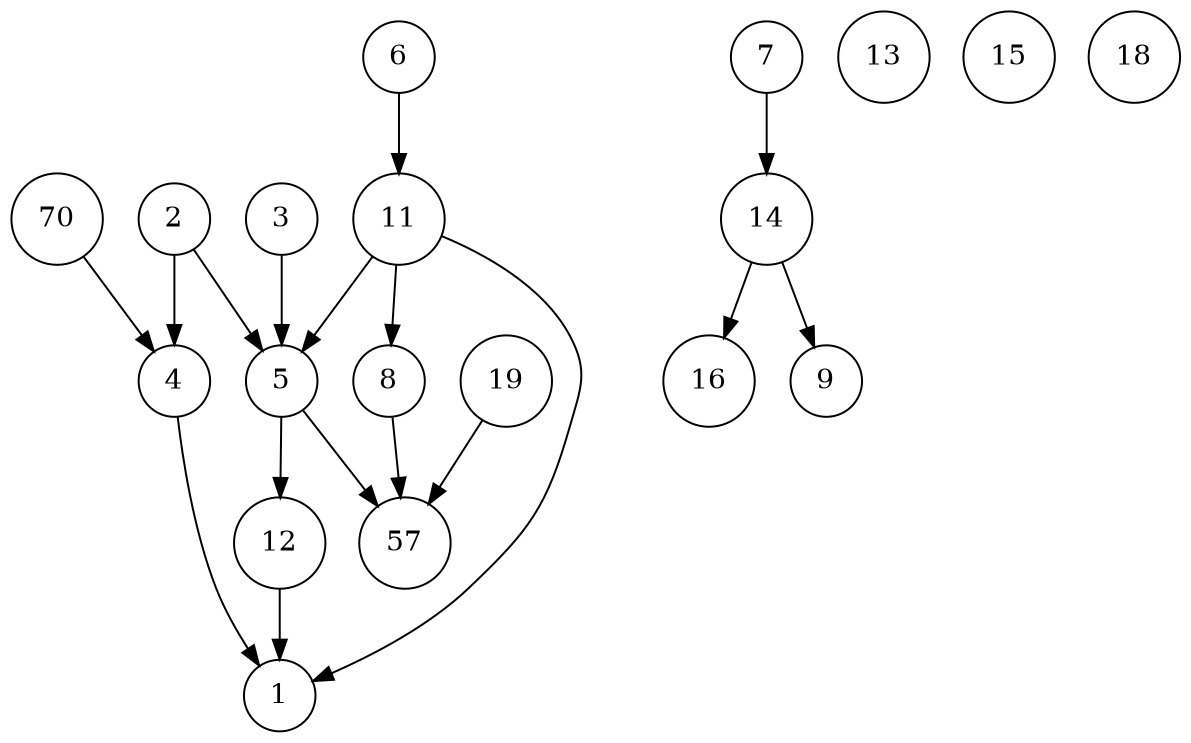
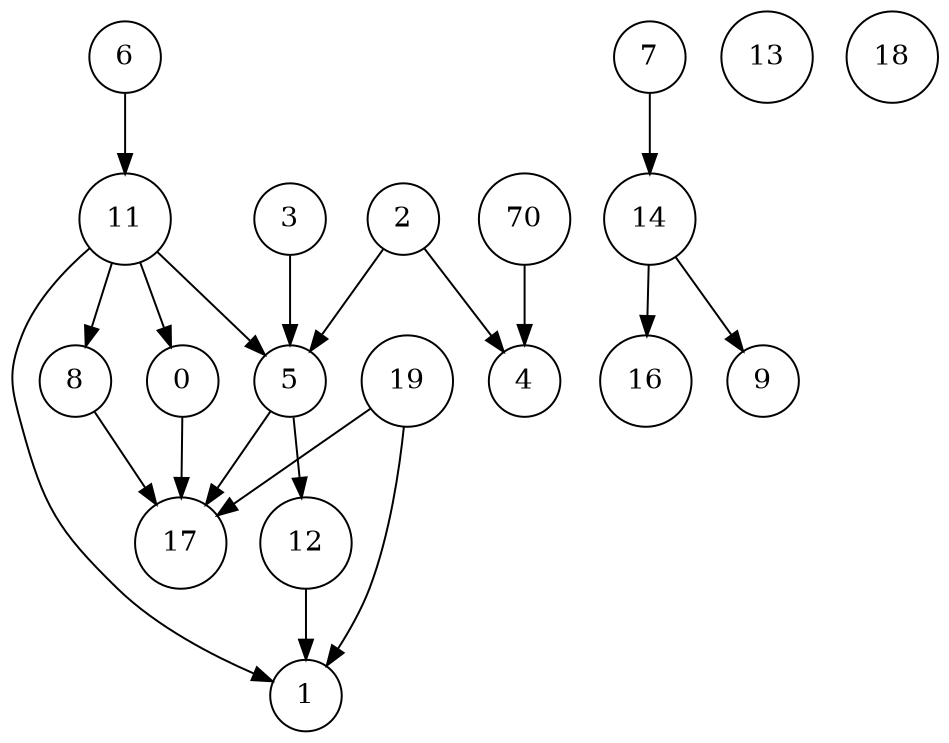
(1009, 57) -> none
none -> (183, 381)
(200, 537) -> (384, 542)
(405, 543) -> (181, 543)
